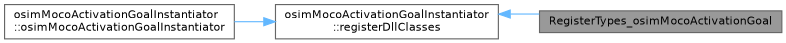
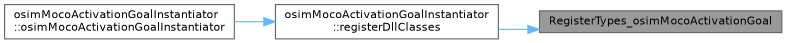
(525, 14) -> (513, 29)
